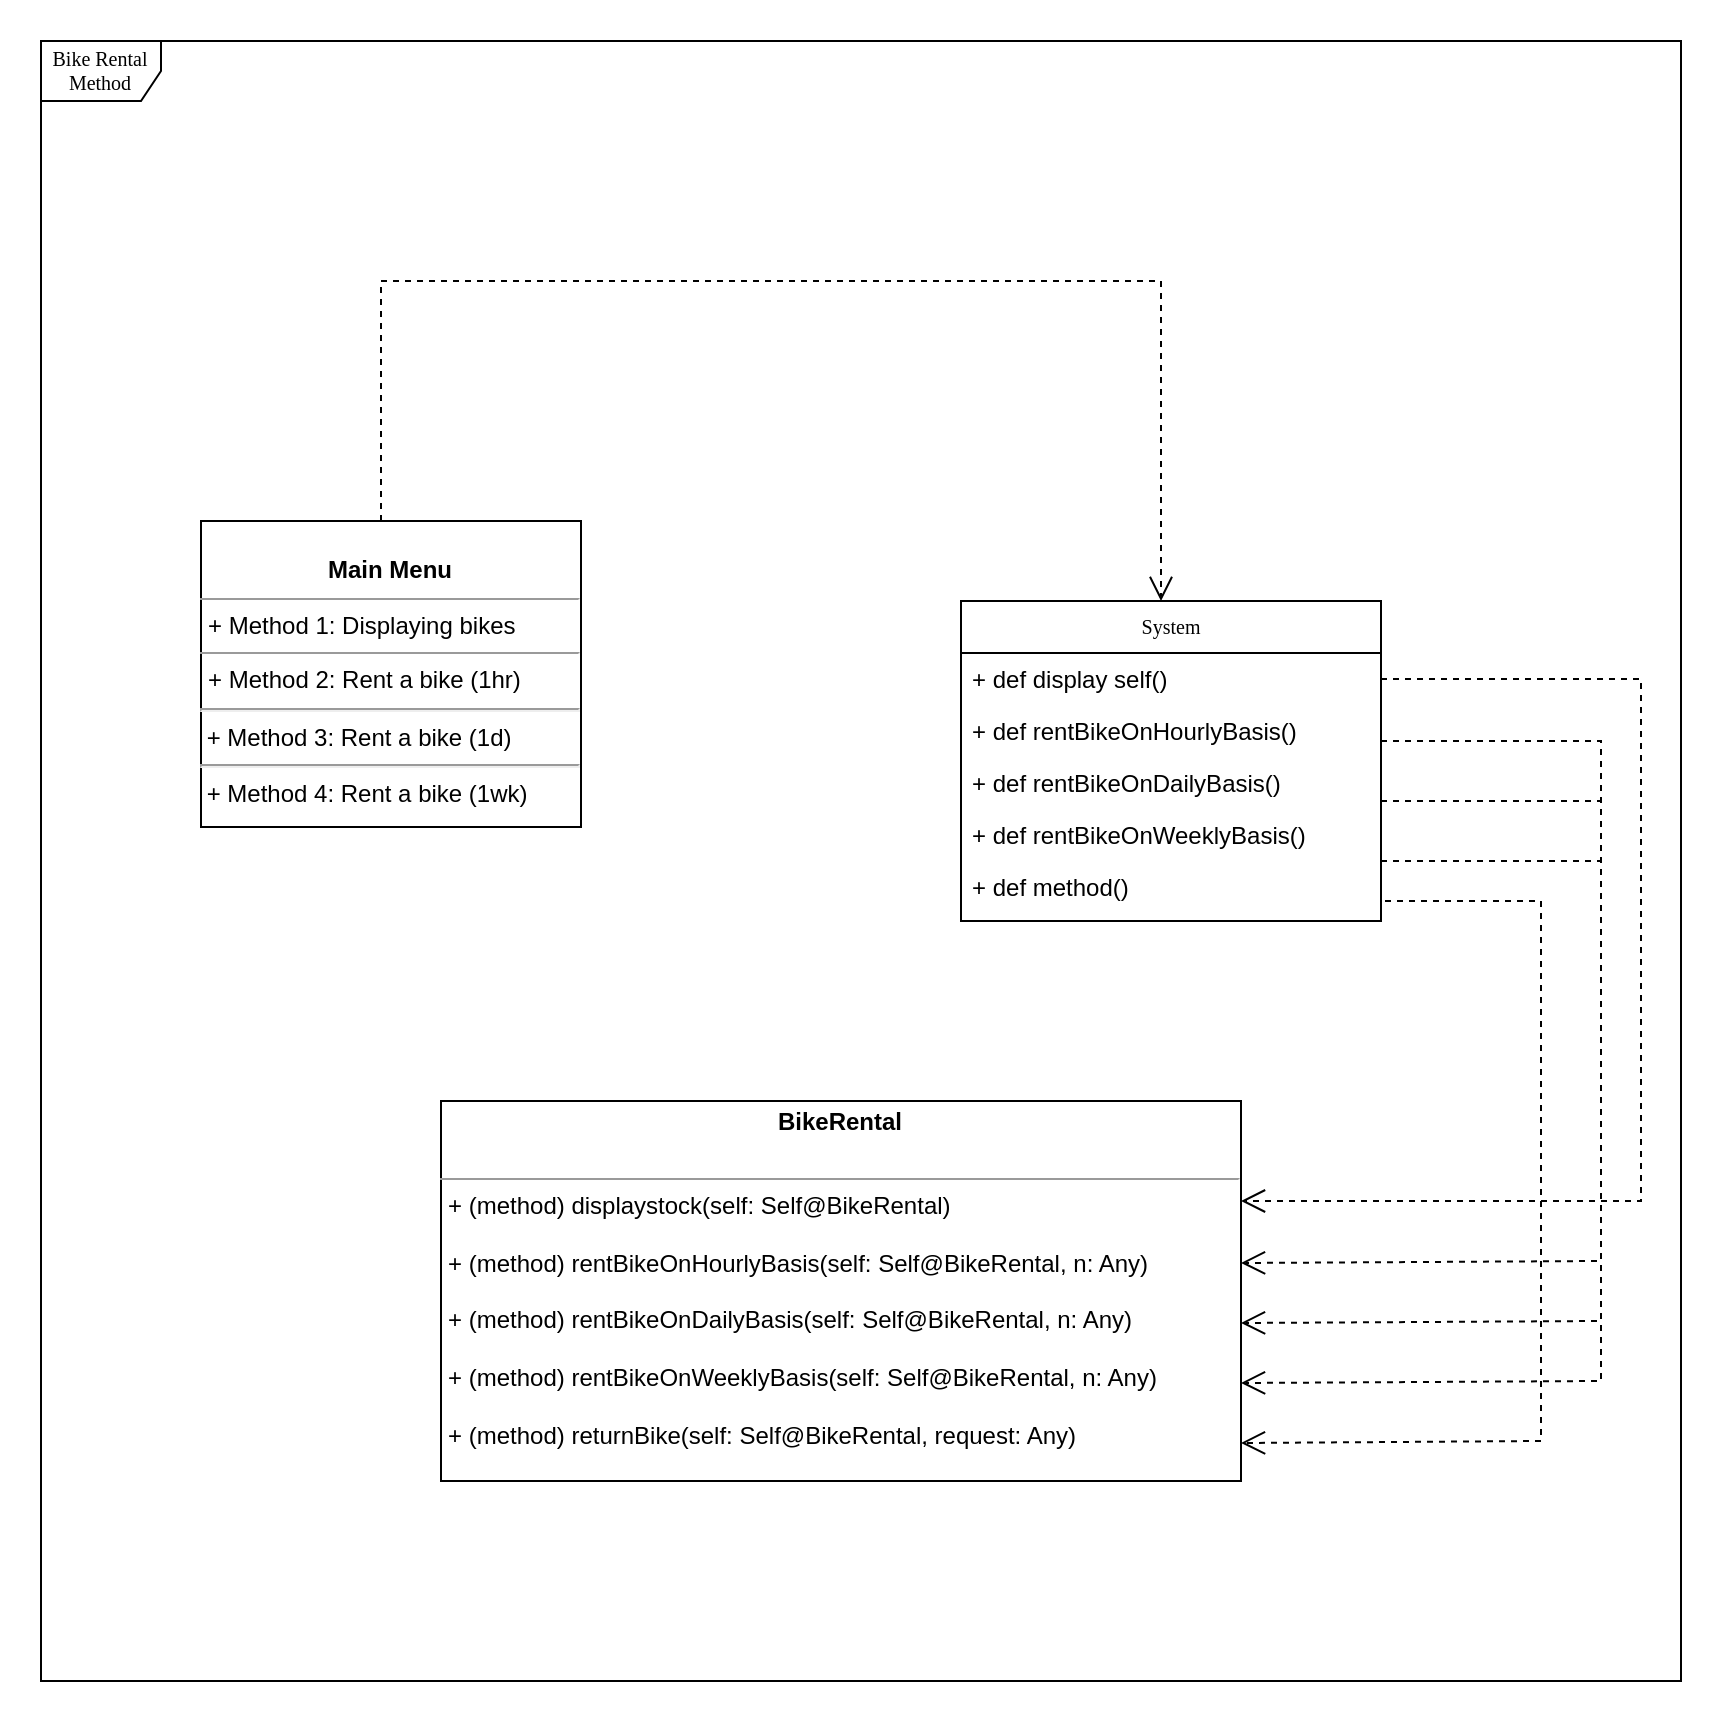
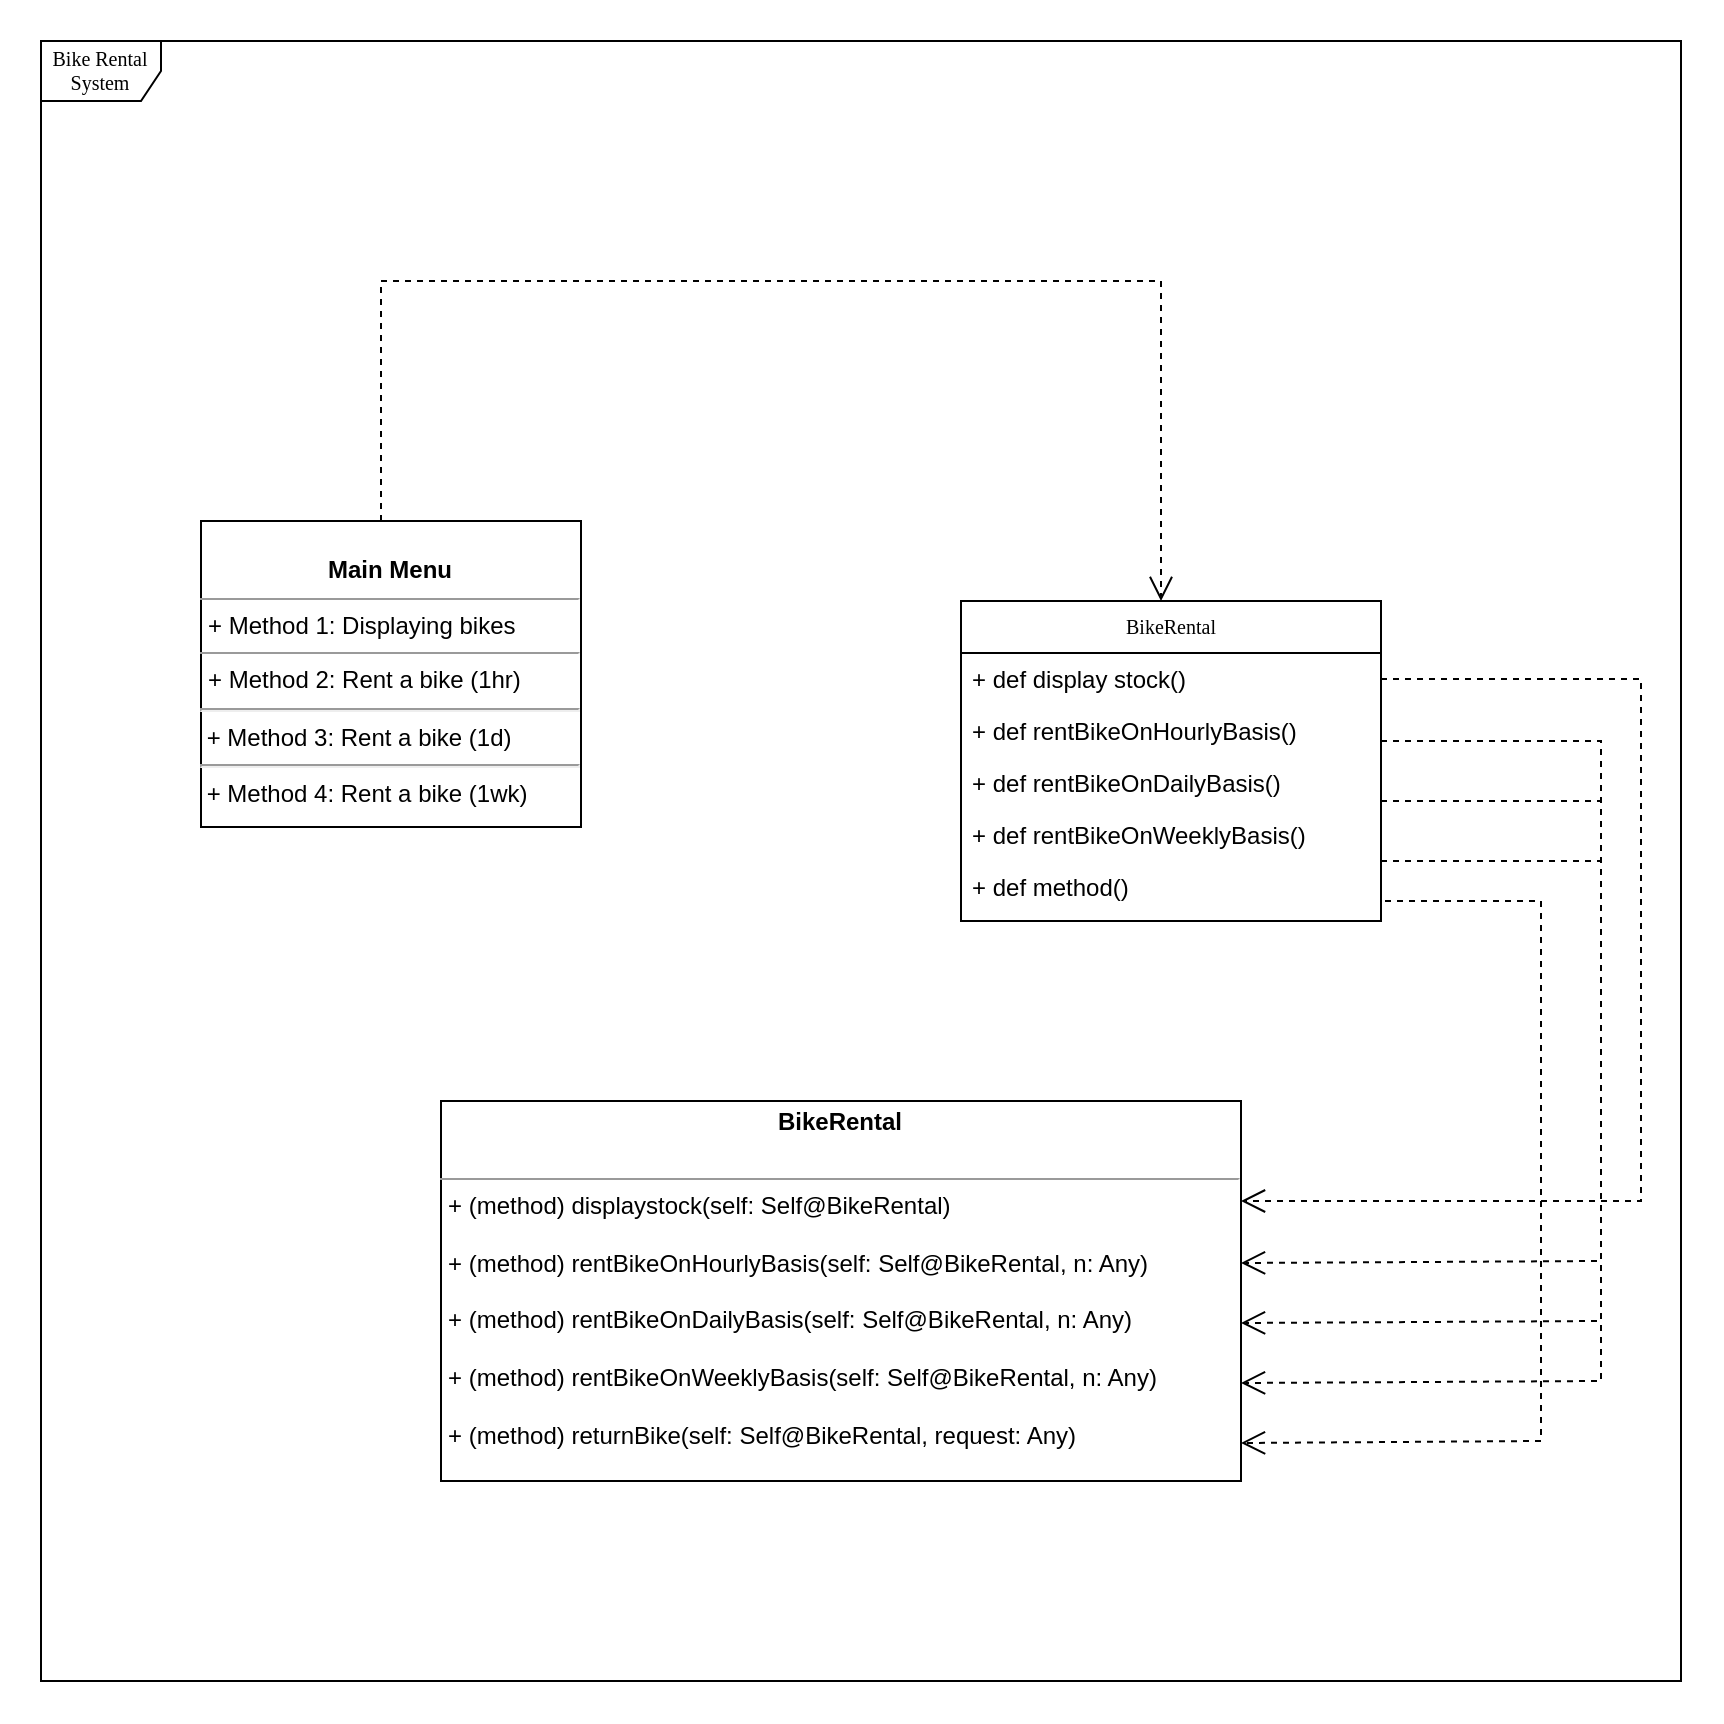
(101, 71) -> (101, 71)
(1172, 627) -> (1172, 627)
(1089, 681) -> (1099, 681)
